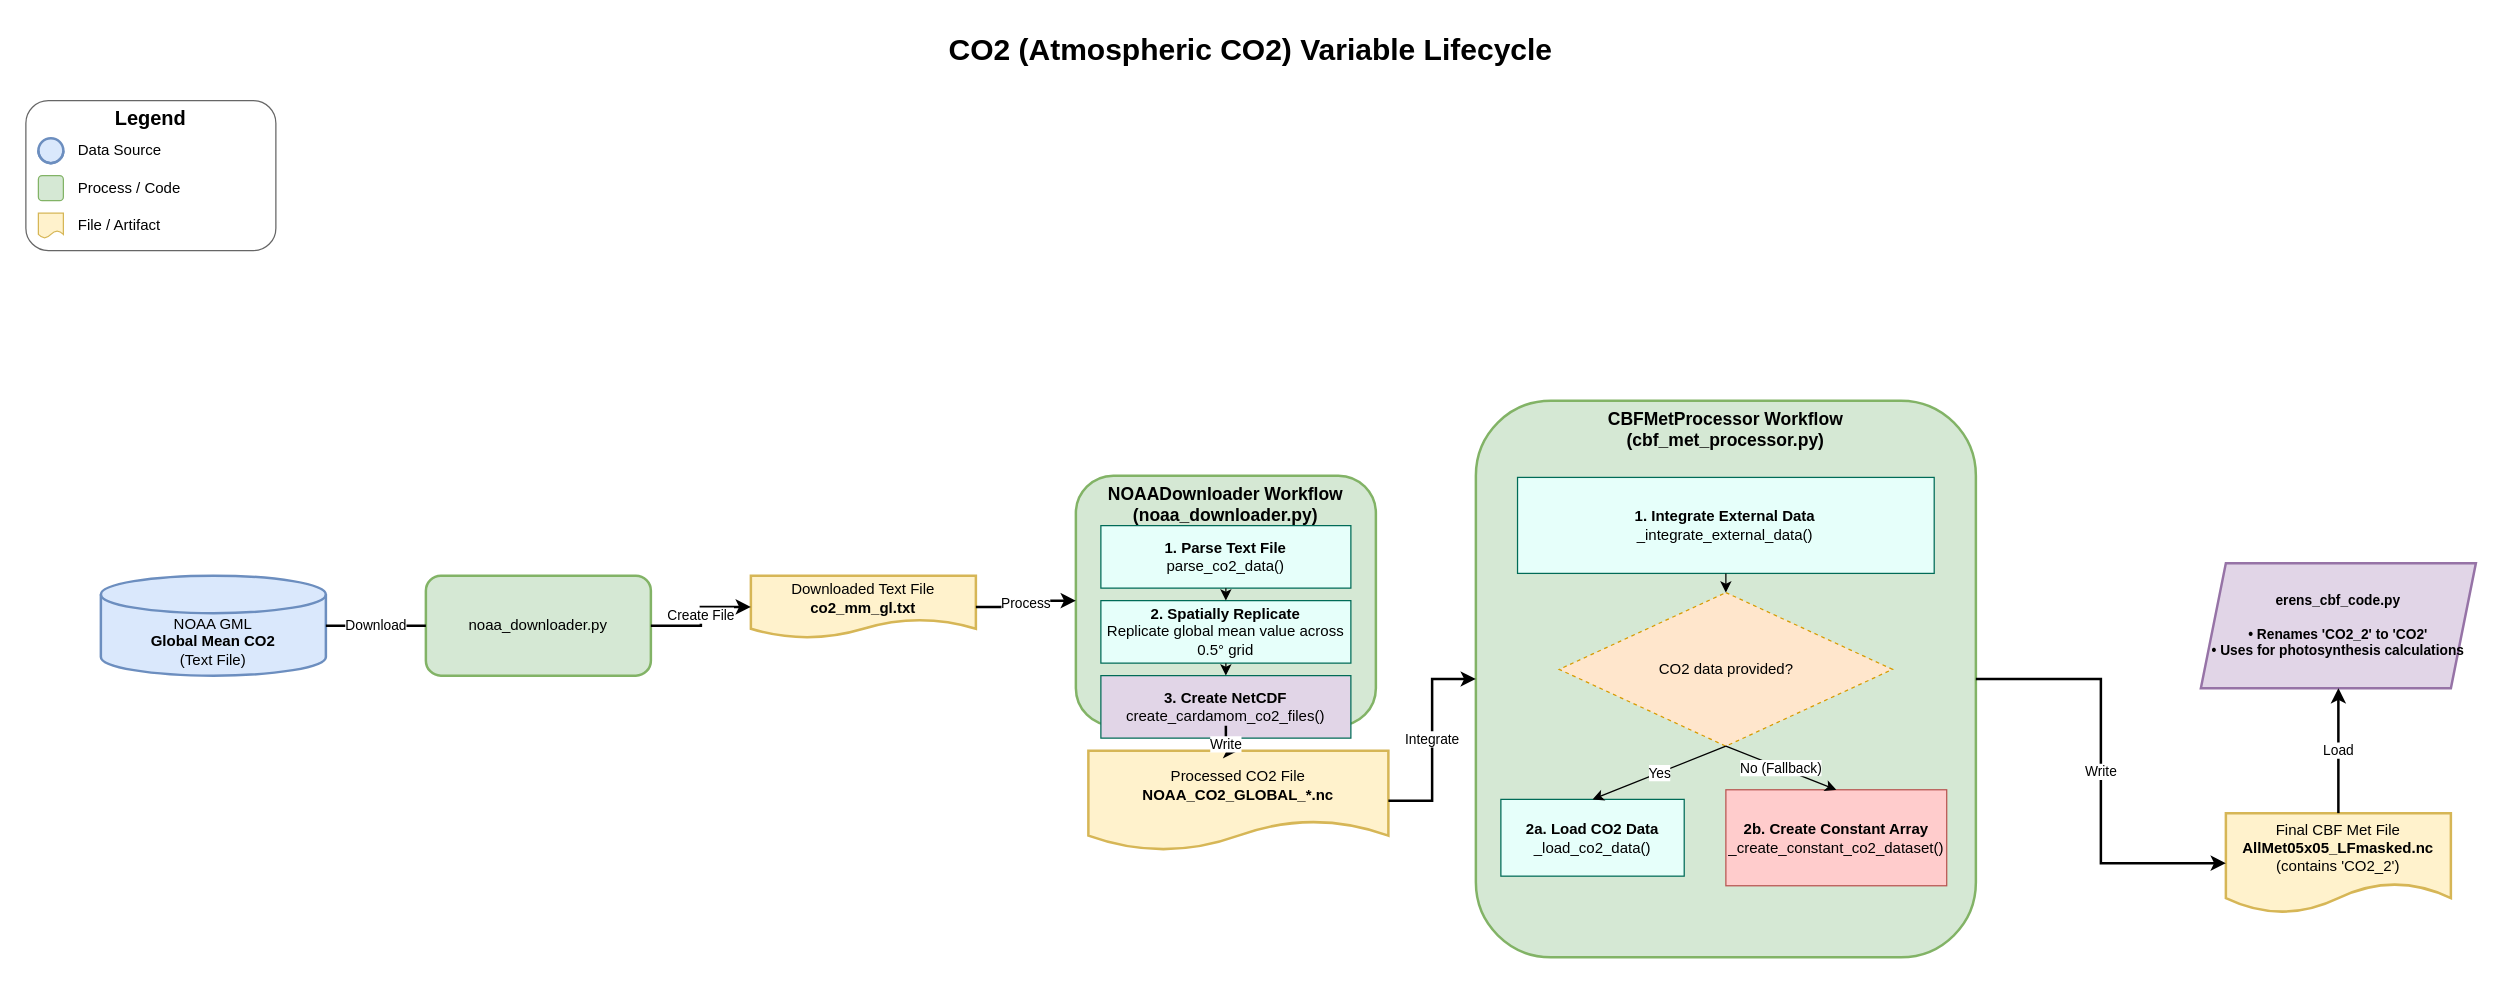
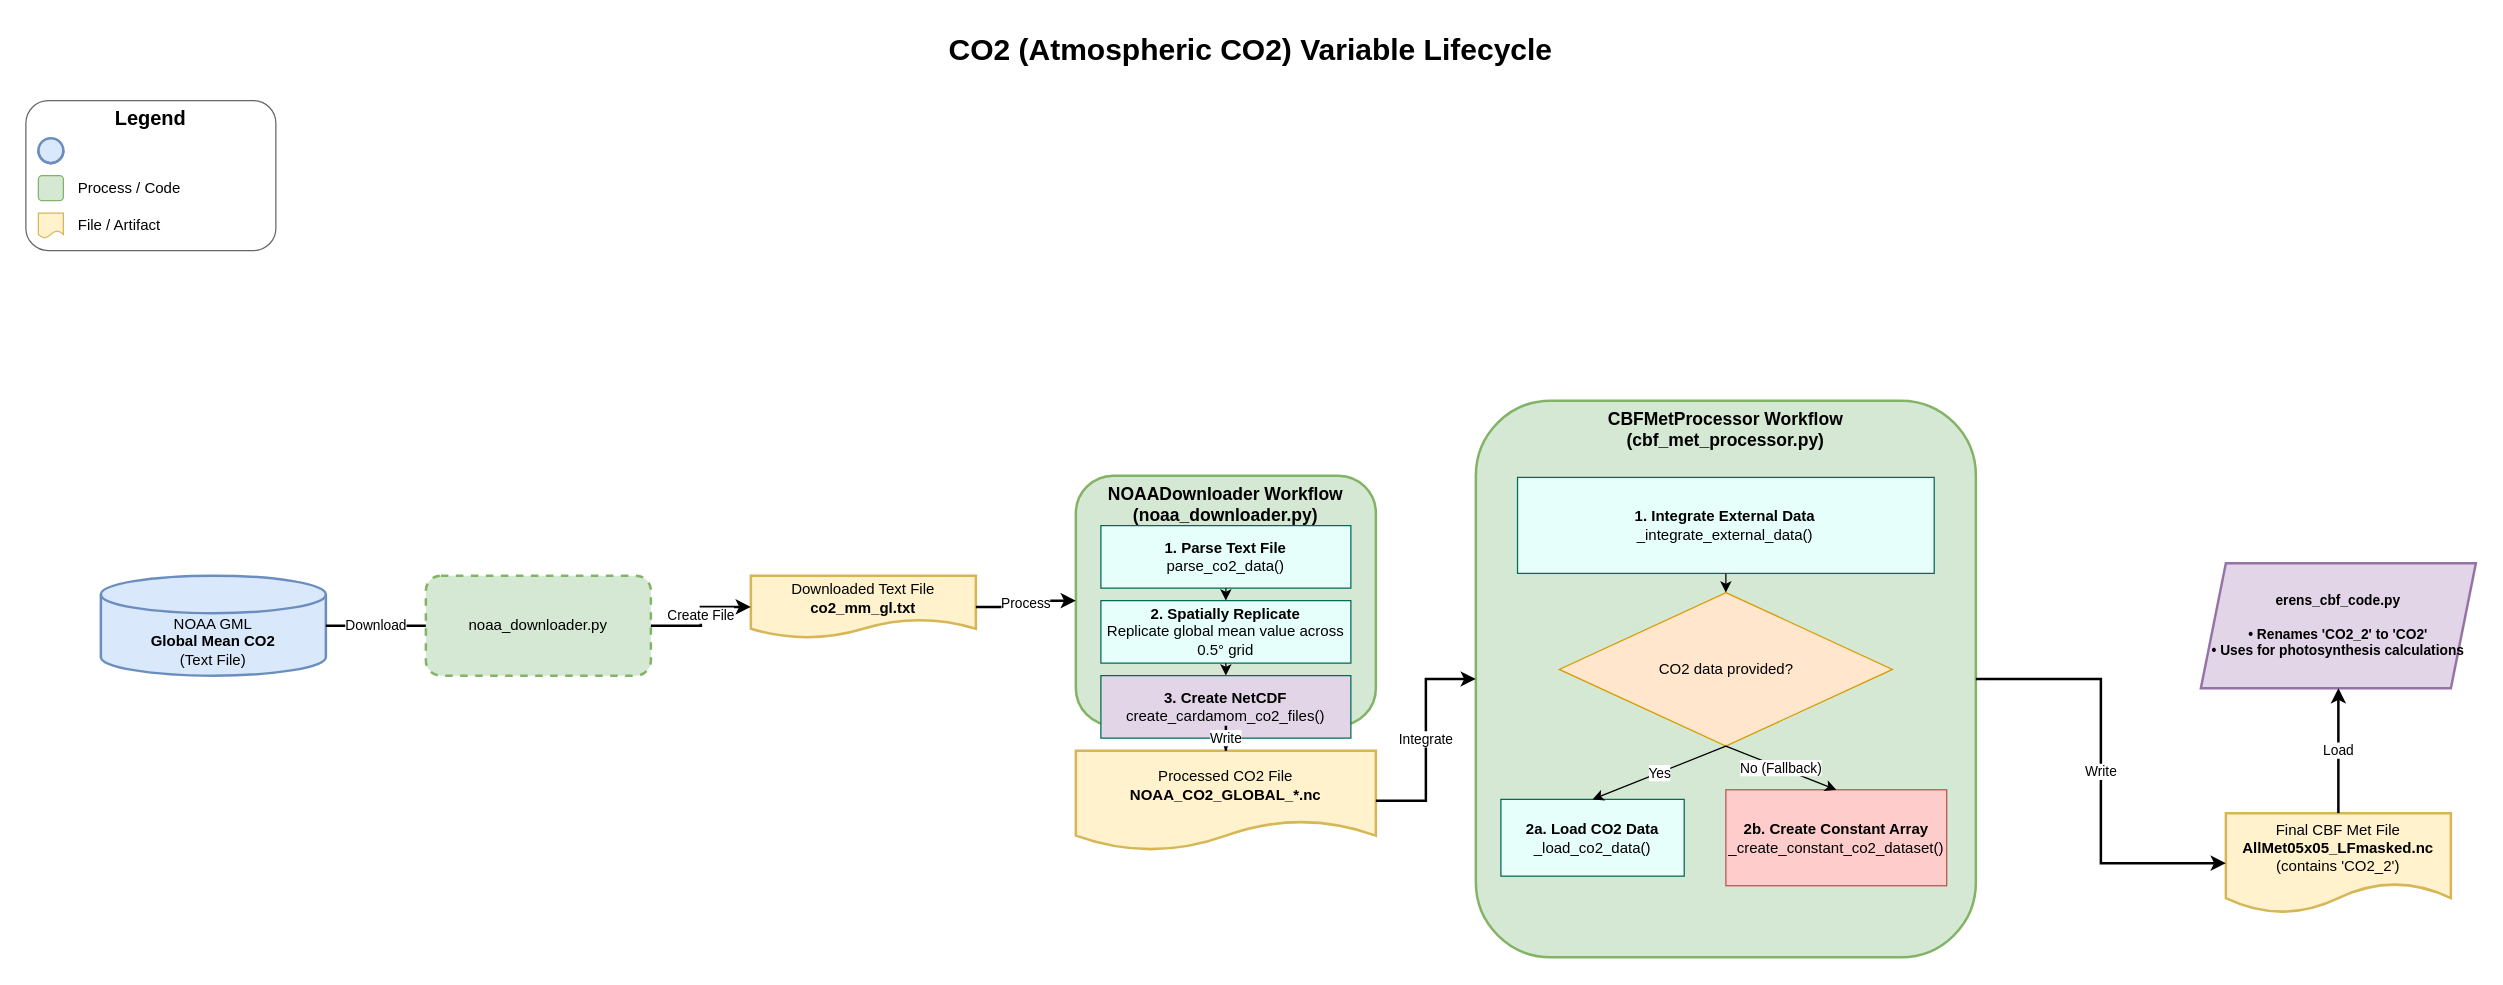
(163, 151) -> none
(538, 626) -> (538, 626)
(1726, 669) -> (1726, 669)
(1238, 801) -> (1226, 801)
